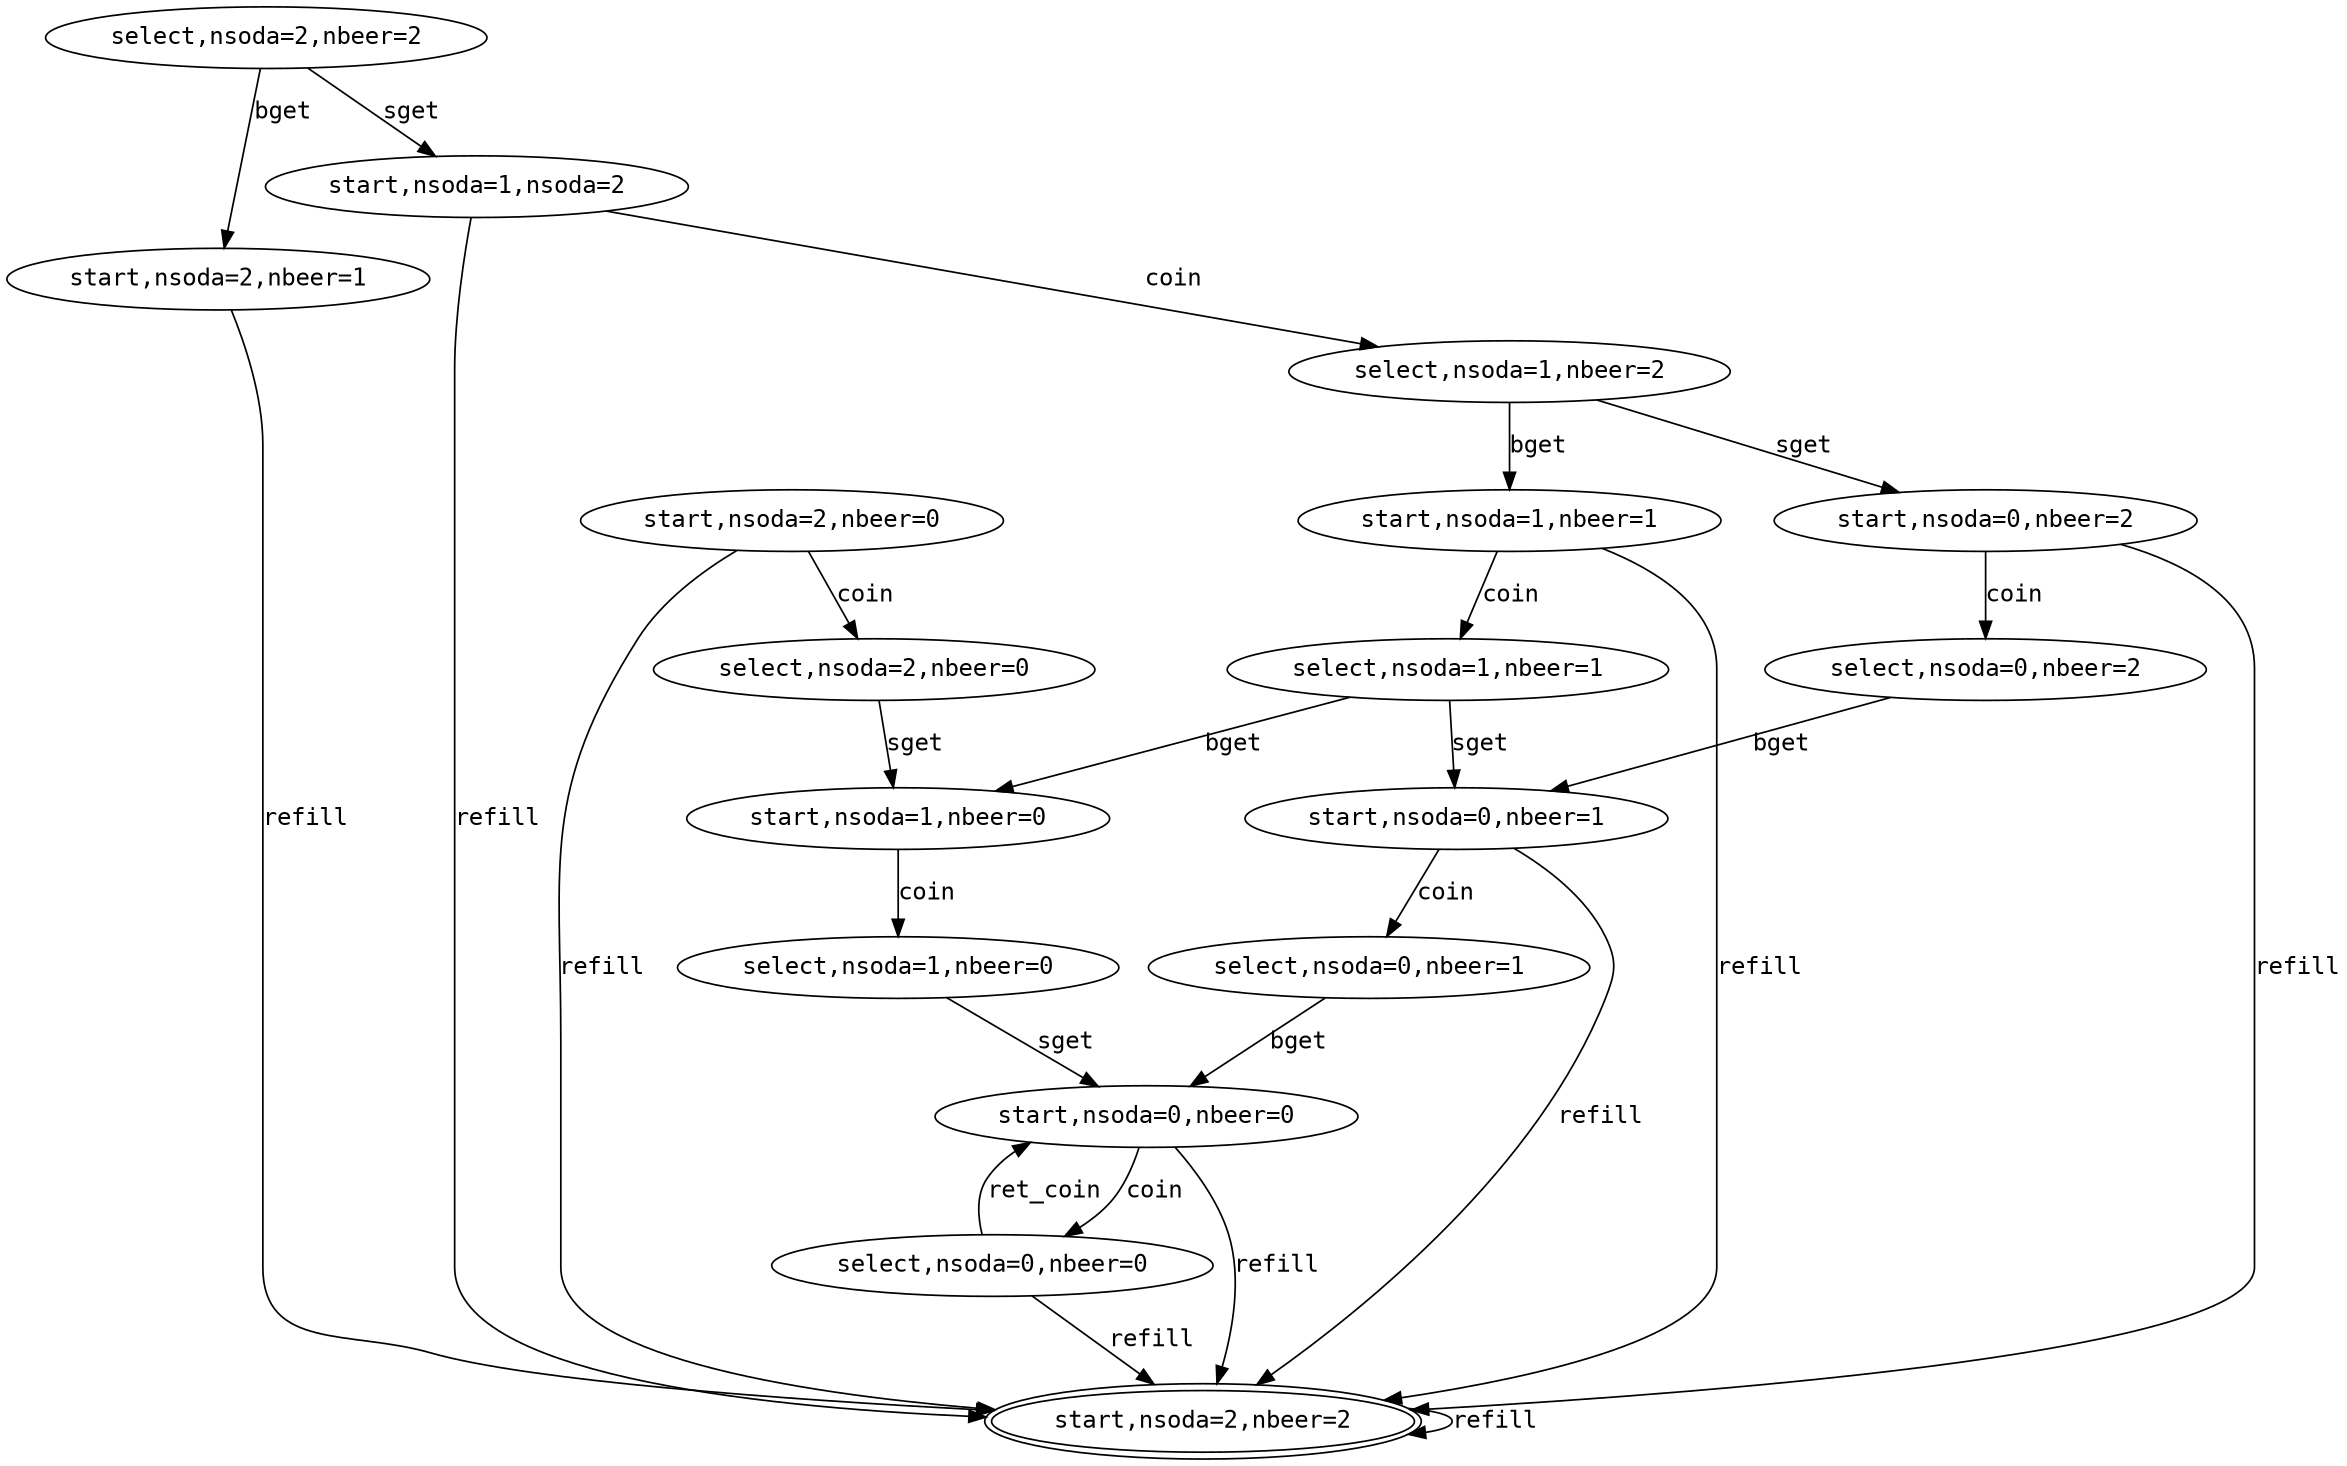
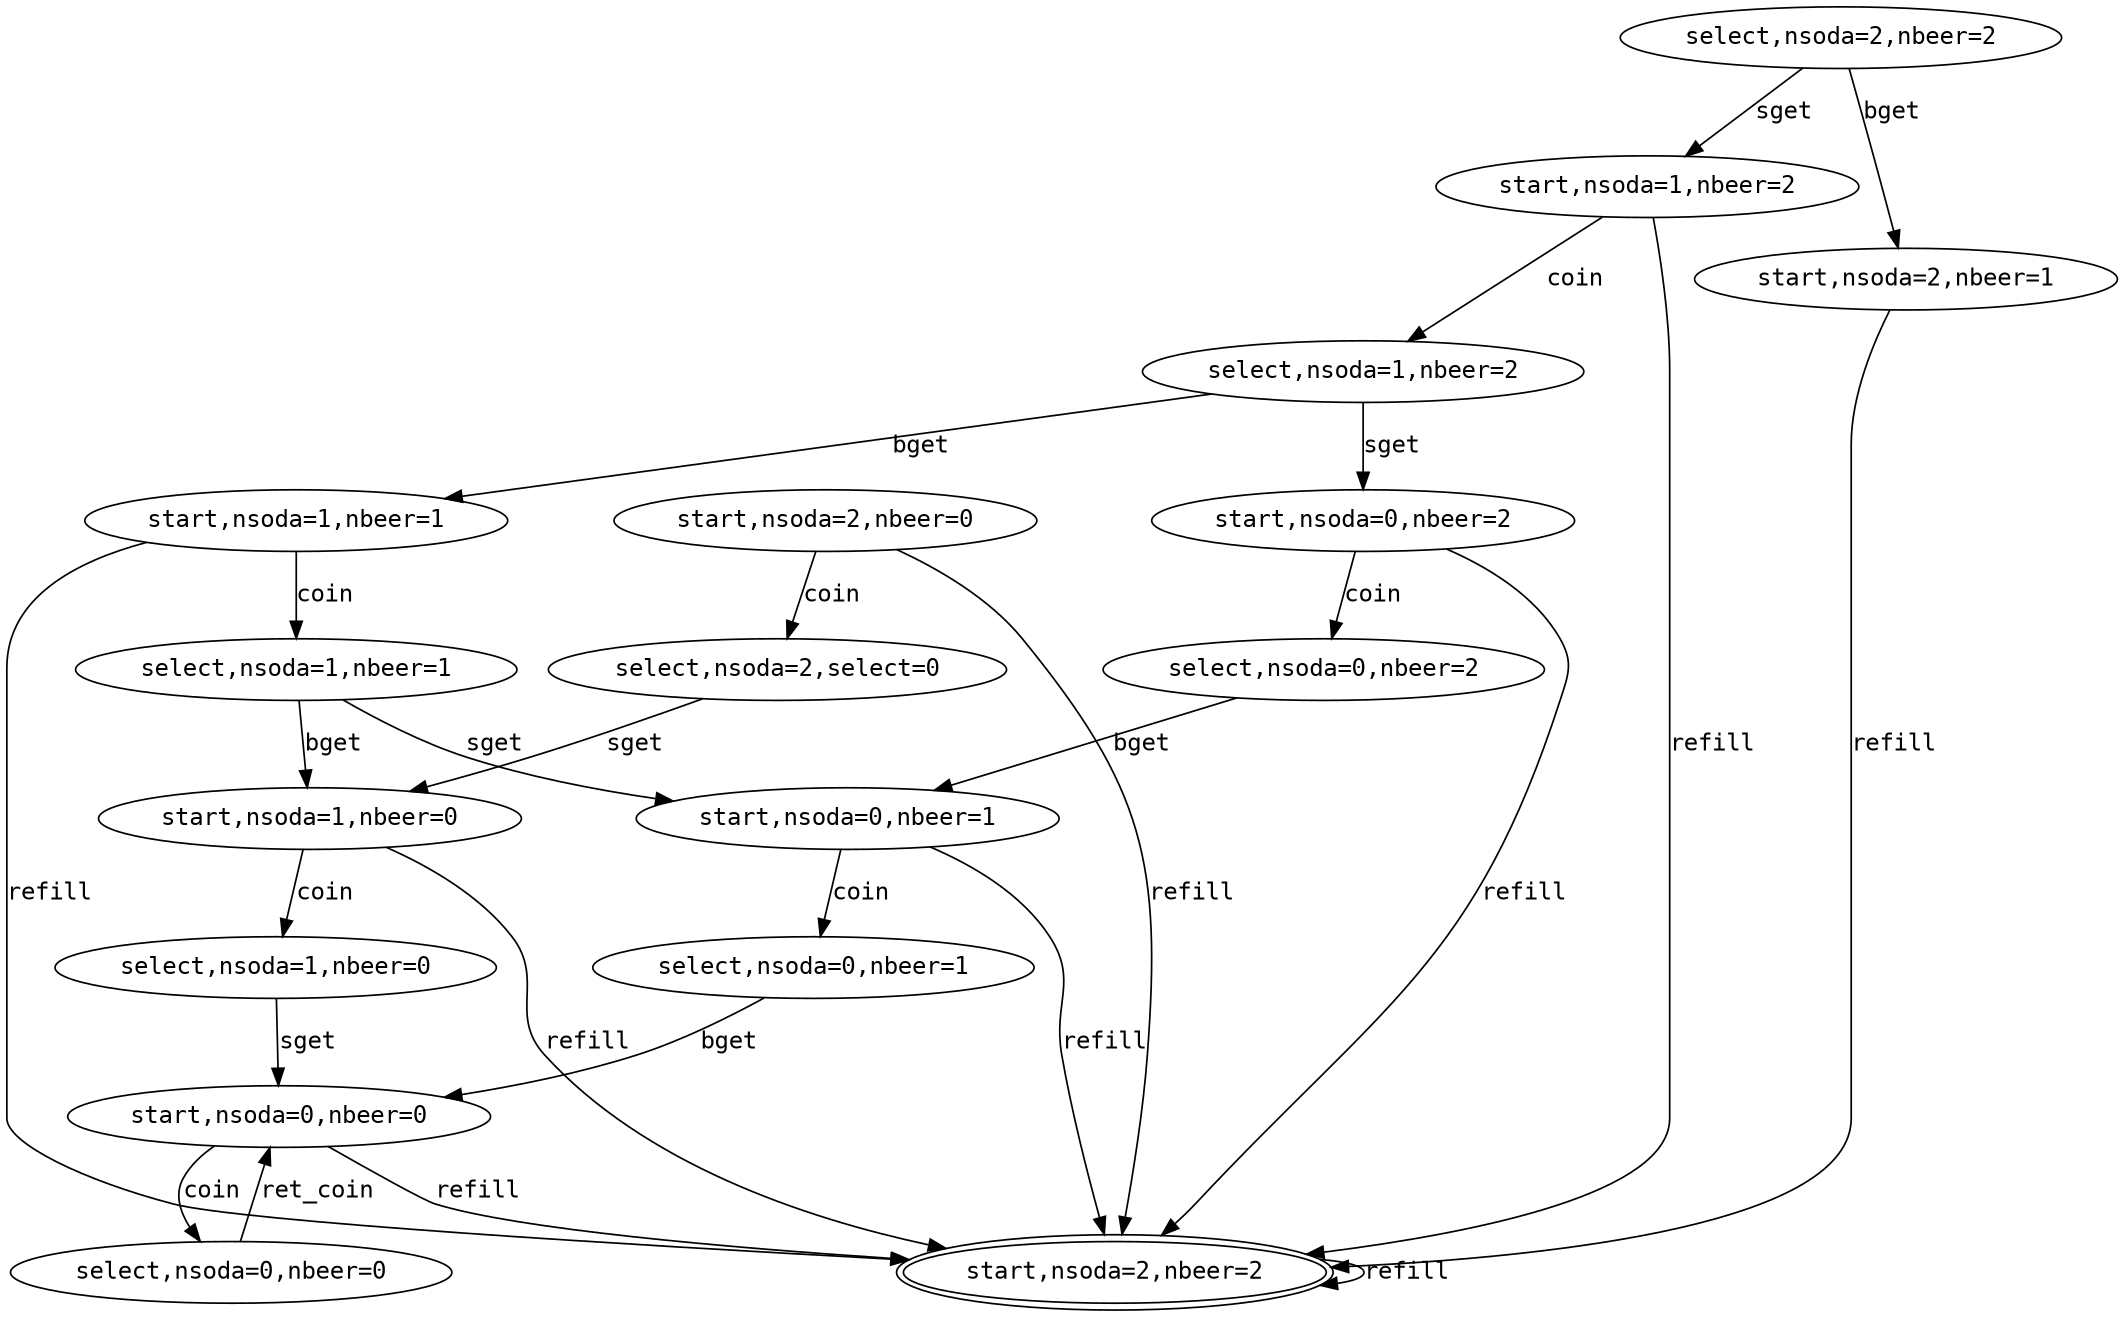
(477, 187) -> (1647, 187)
(874, 670) -> (777, 670)
(1086, 1335) -> (602, 1106)
